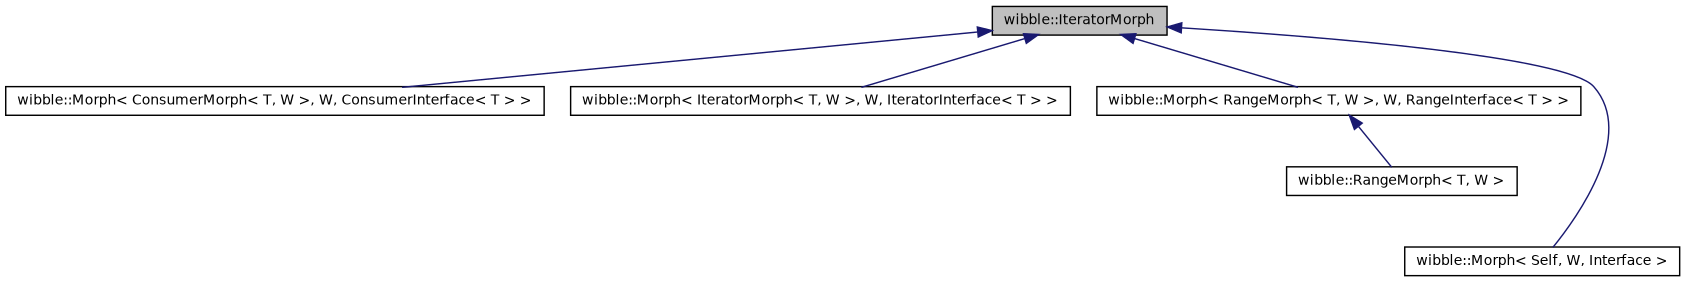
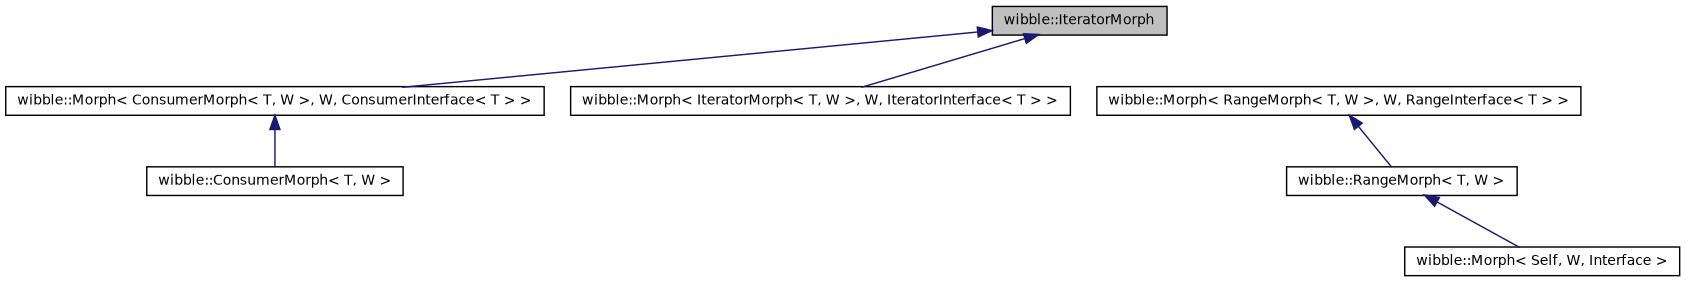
(1479, 56) -> (1478, 225)
(1216, 63) -> none
none -> (275, 181)
